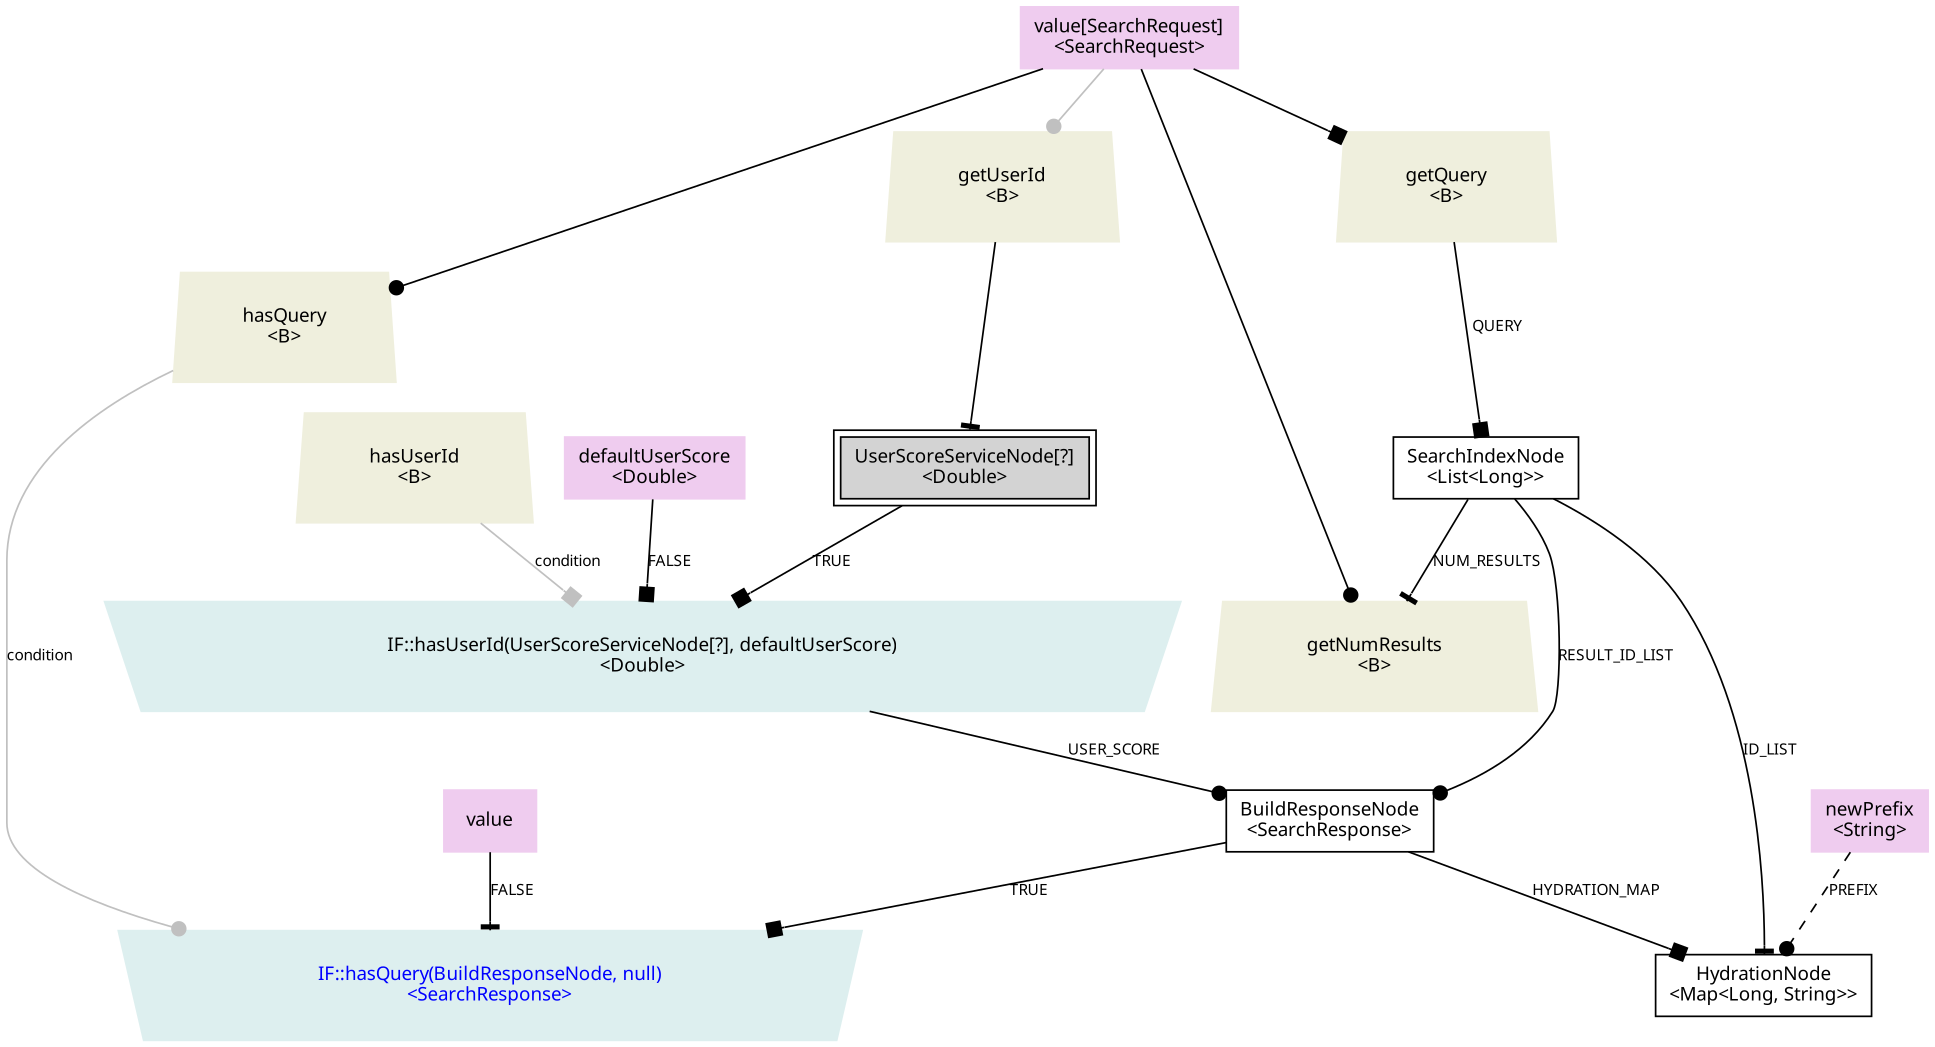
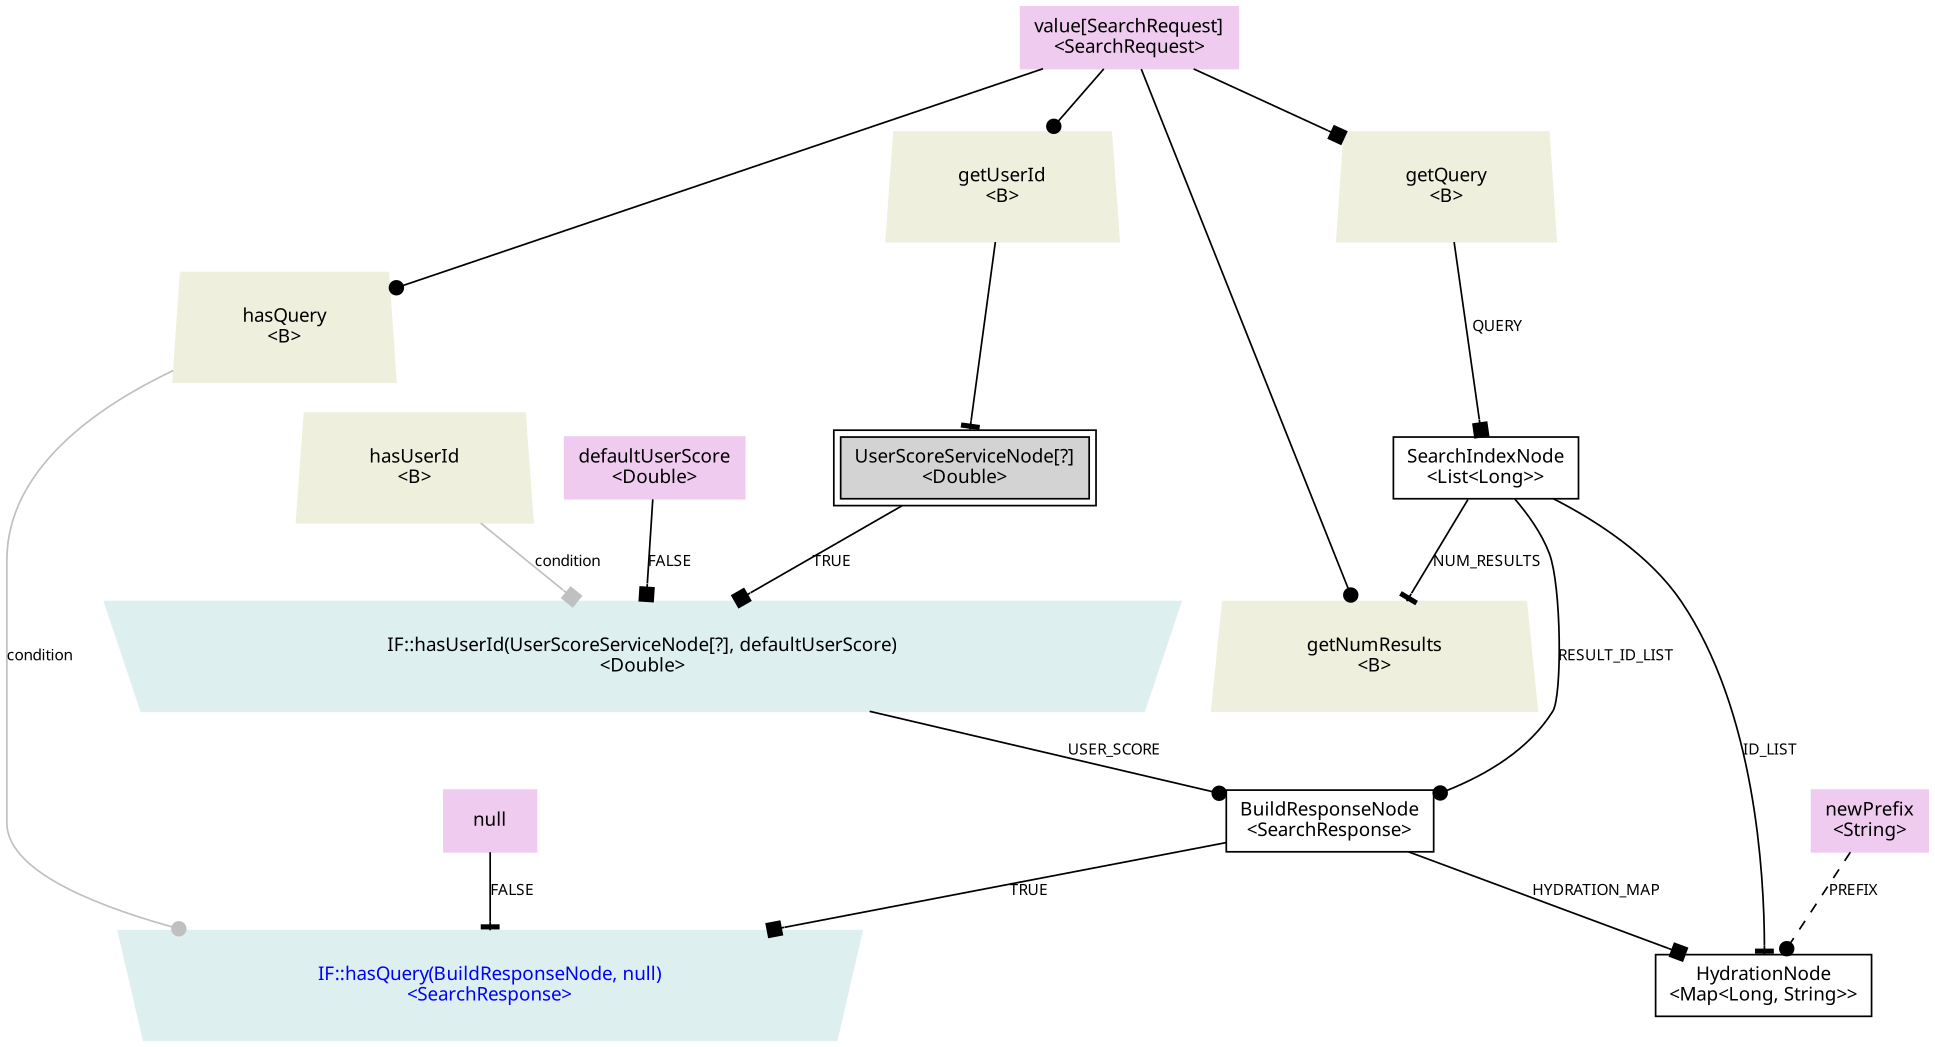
(1081, 95) -> (1081, 95)
(490, 821) -> (490, 821)
